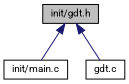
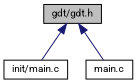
(71, 14) -> (73, 14)
(105, 70) -> (109, 70)
